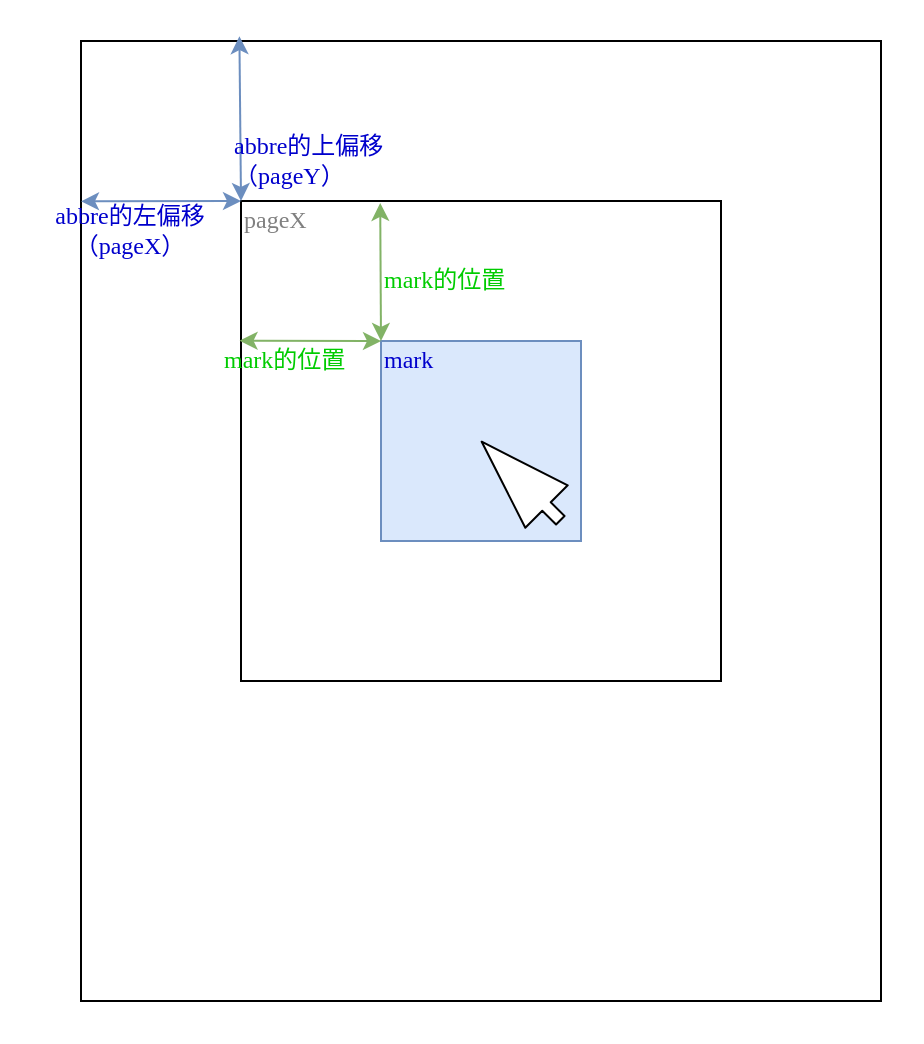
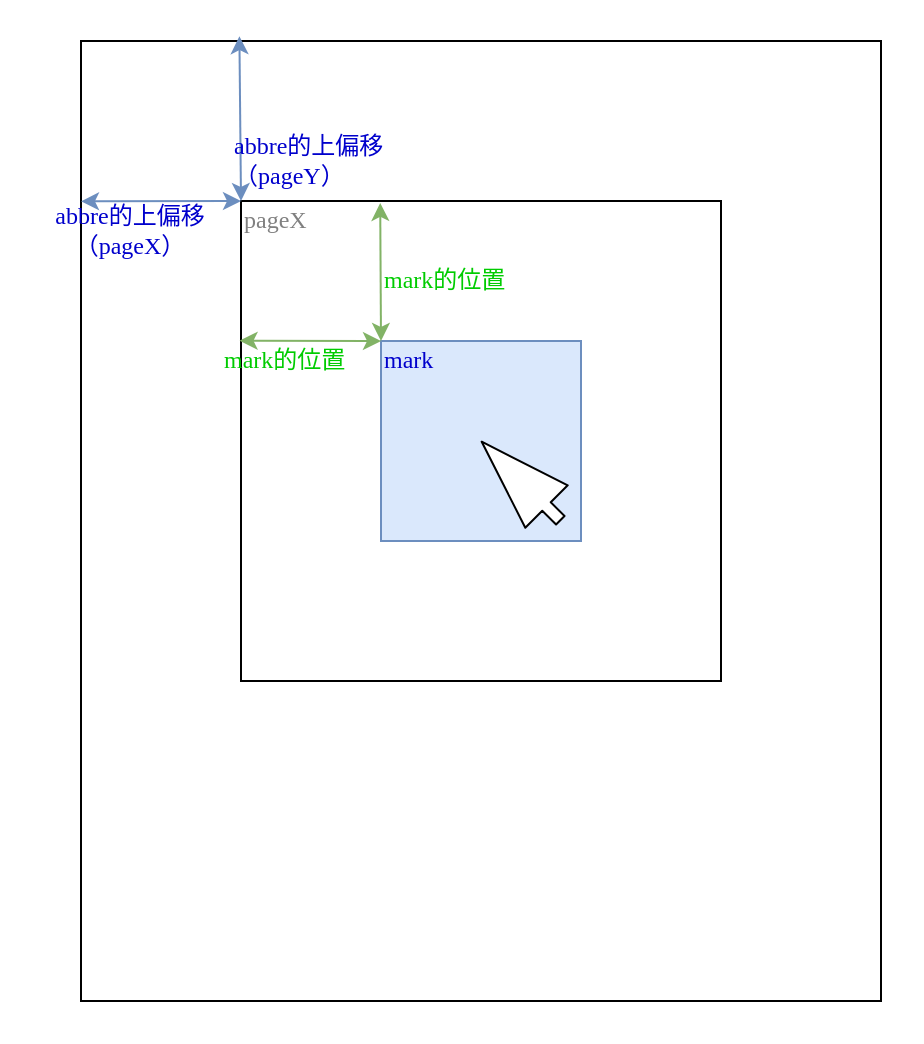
(131, 231) -> (131, 231)
